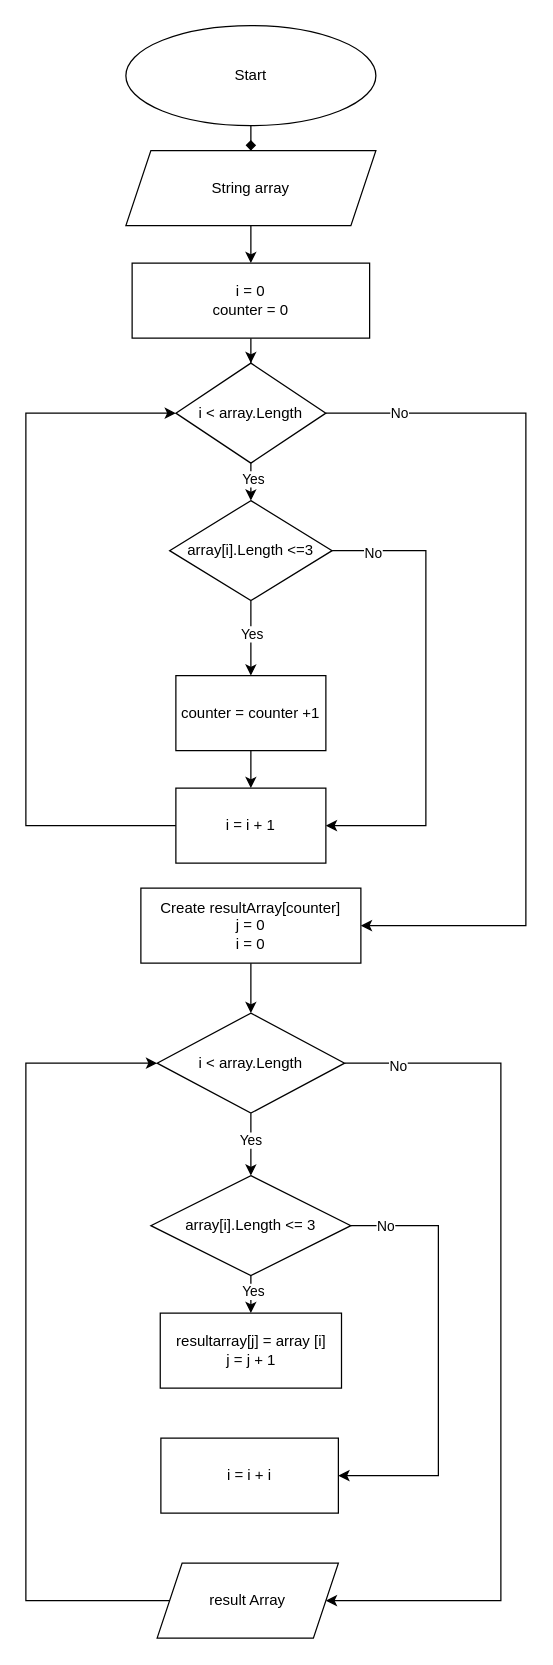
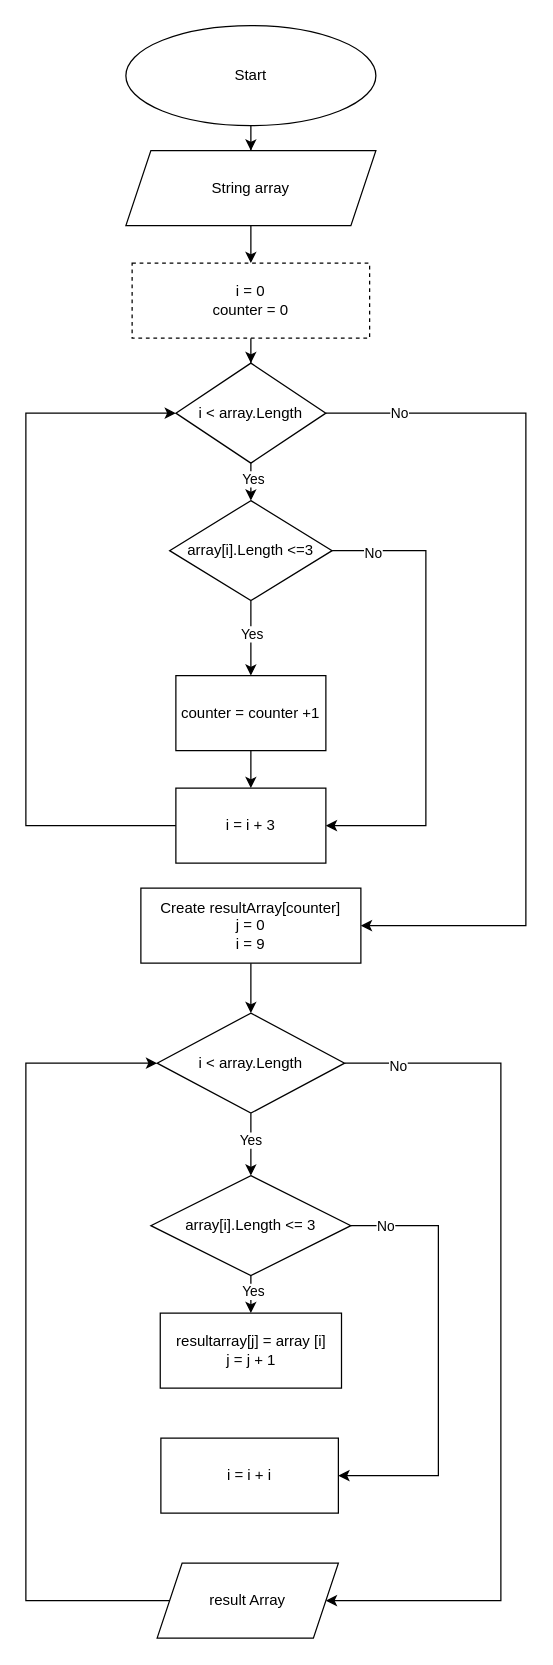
(251, 140) -> (251, 141)
(251, 301) -> (251, 301)
(251, 826) -> (251, 826)
(251, 926) -> (251, 926)
